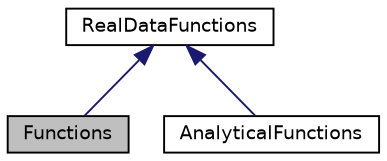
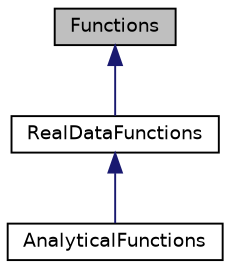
(112, 88) -> (115, 91)
